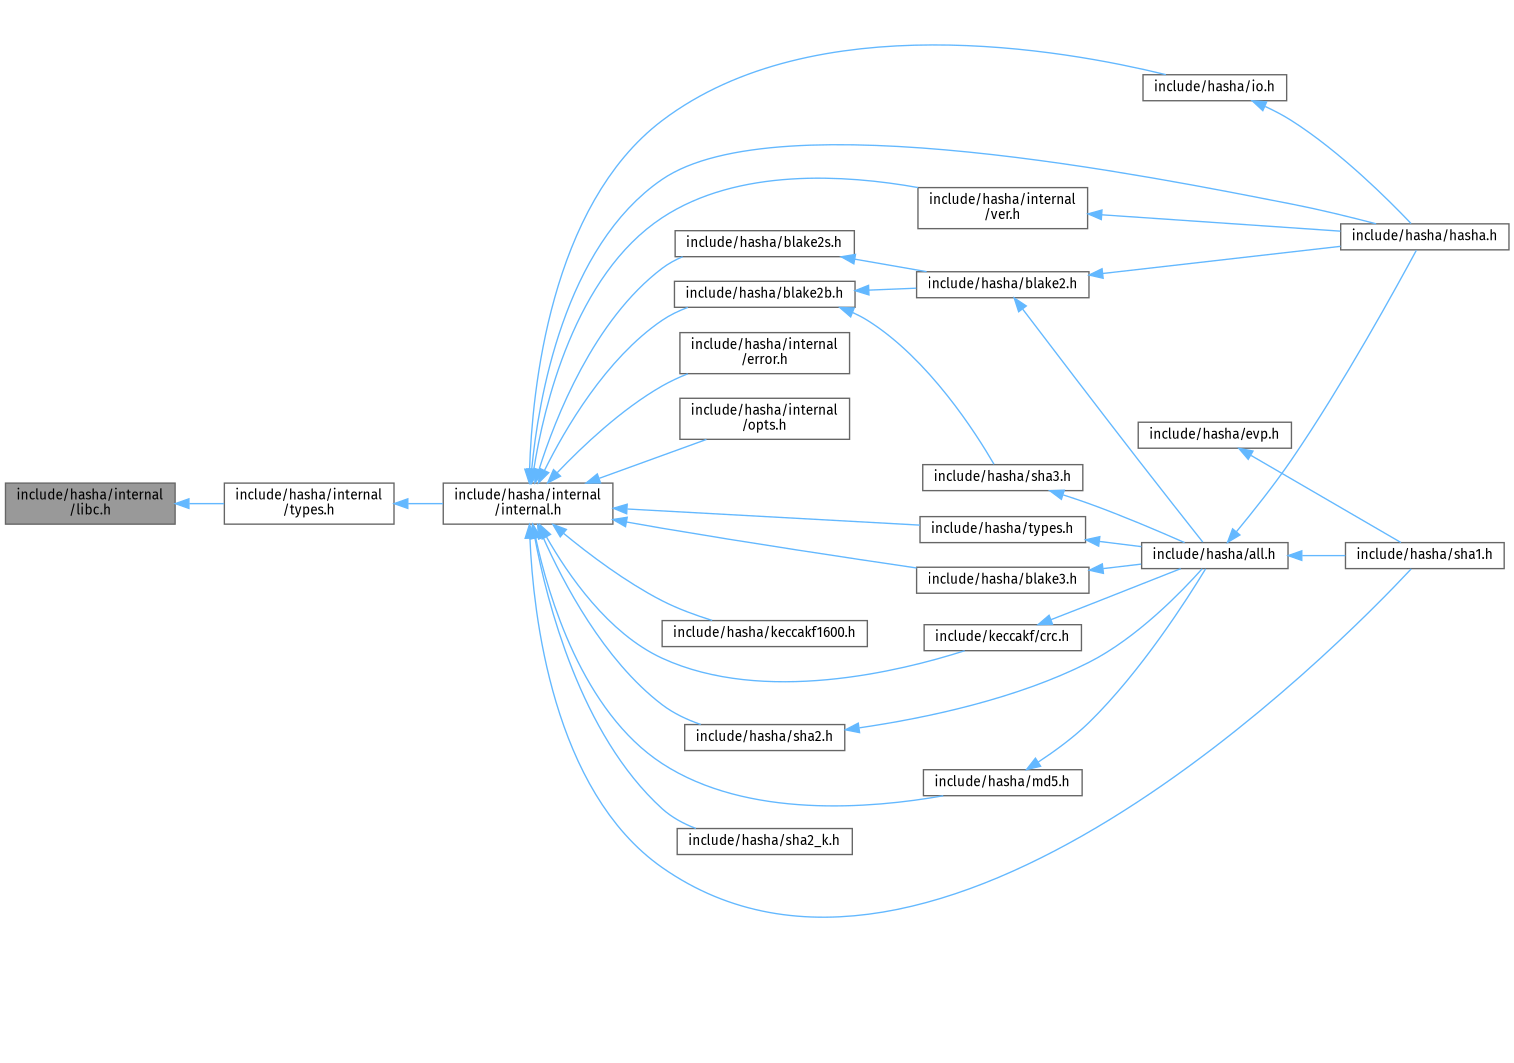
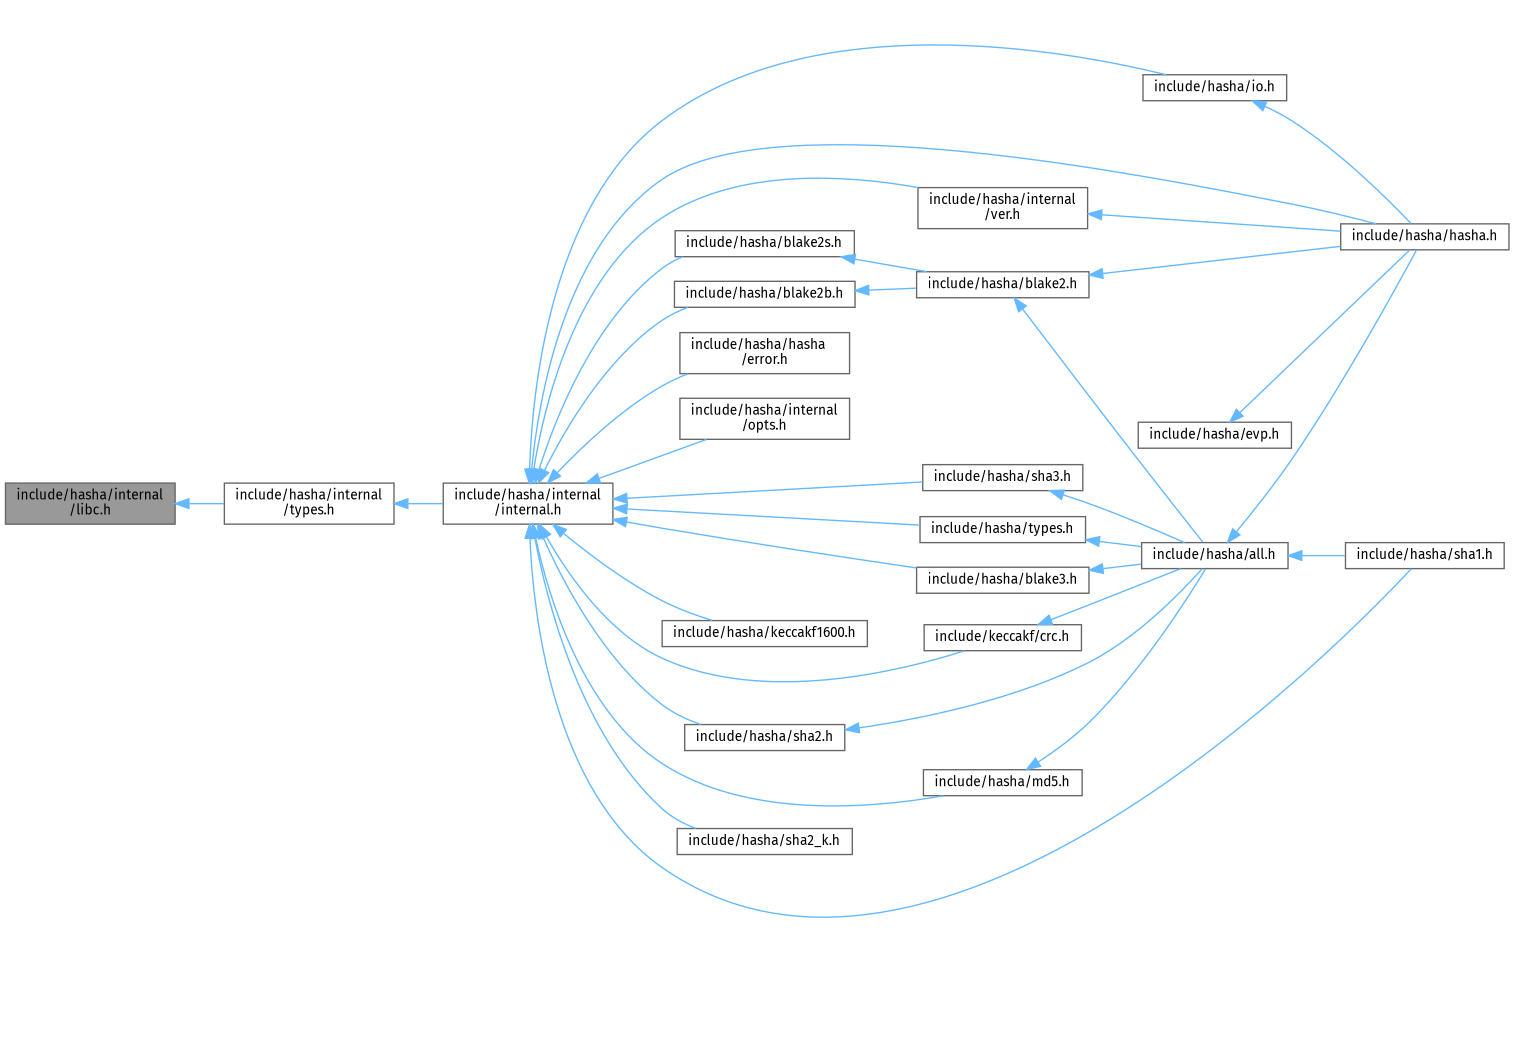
(765, 353) -> (765, 353)
(933, 379) -> (775, 490)
(1326, 499) -> (1325, 331)
